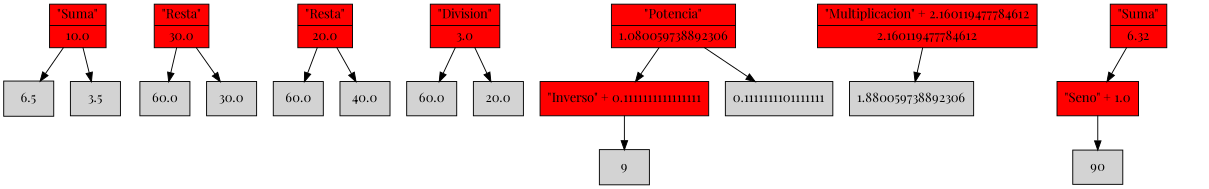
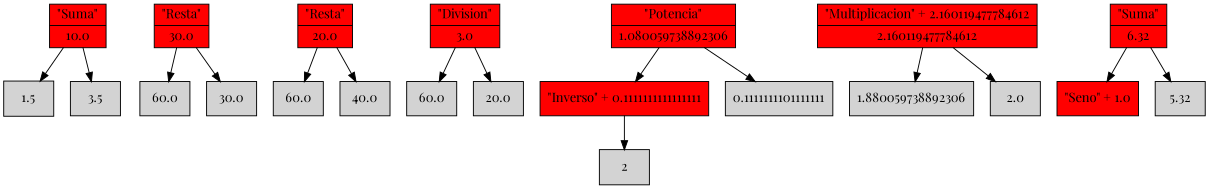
(29, 99) -> (29, 99)
none -> (1015, 99)
none -> (1180, 99)
(624, 167) -> (624, 167)
(1098, 167) -> none
